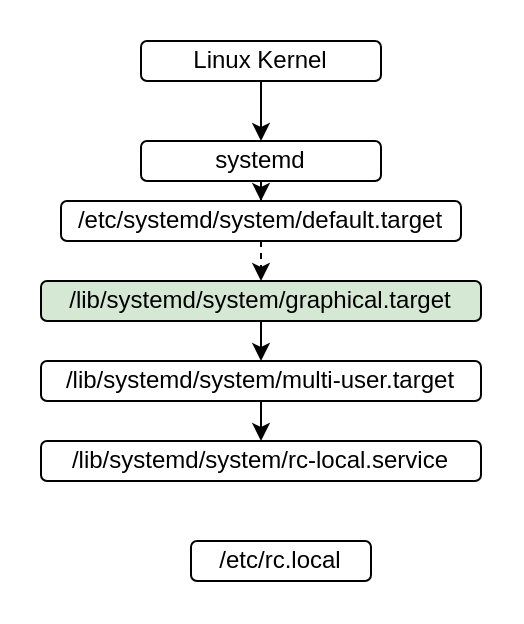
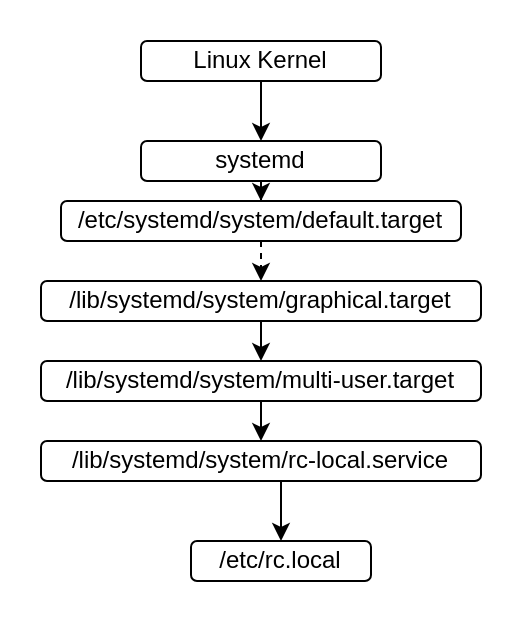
(261, 301) -> (261, 301)
none -> (281, 503)
